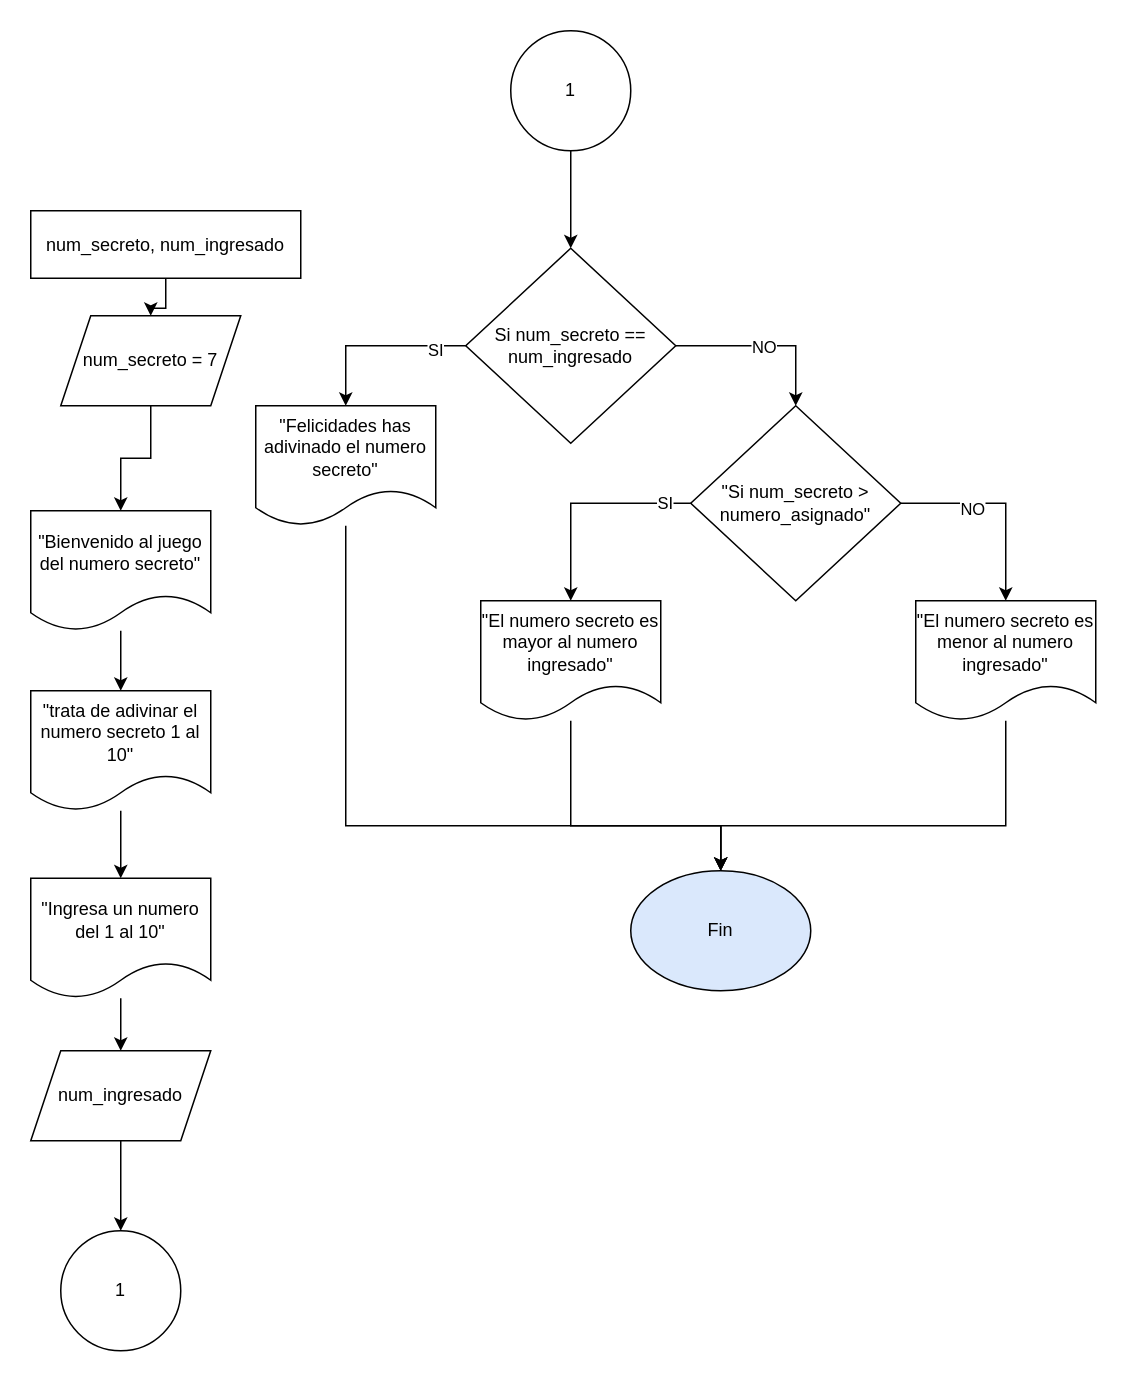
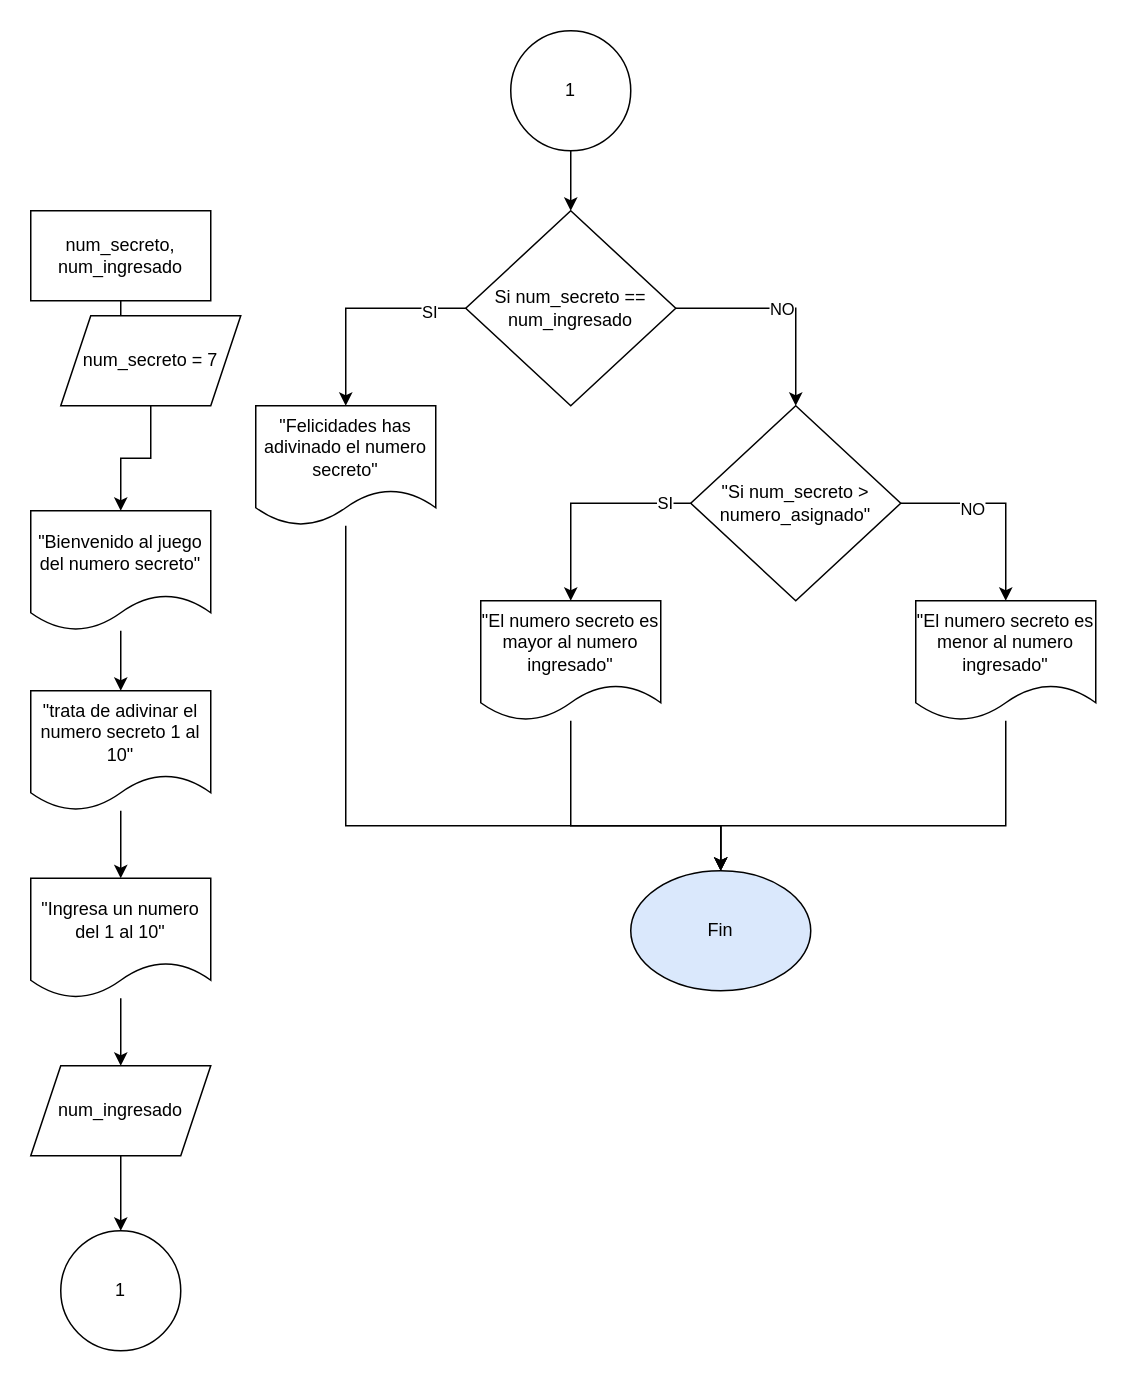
(166, 245) -> (121, 256)
(571, 346) -> (571, 308)
(121, 1096) -> (121, 1111)
